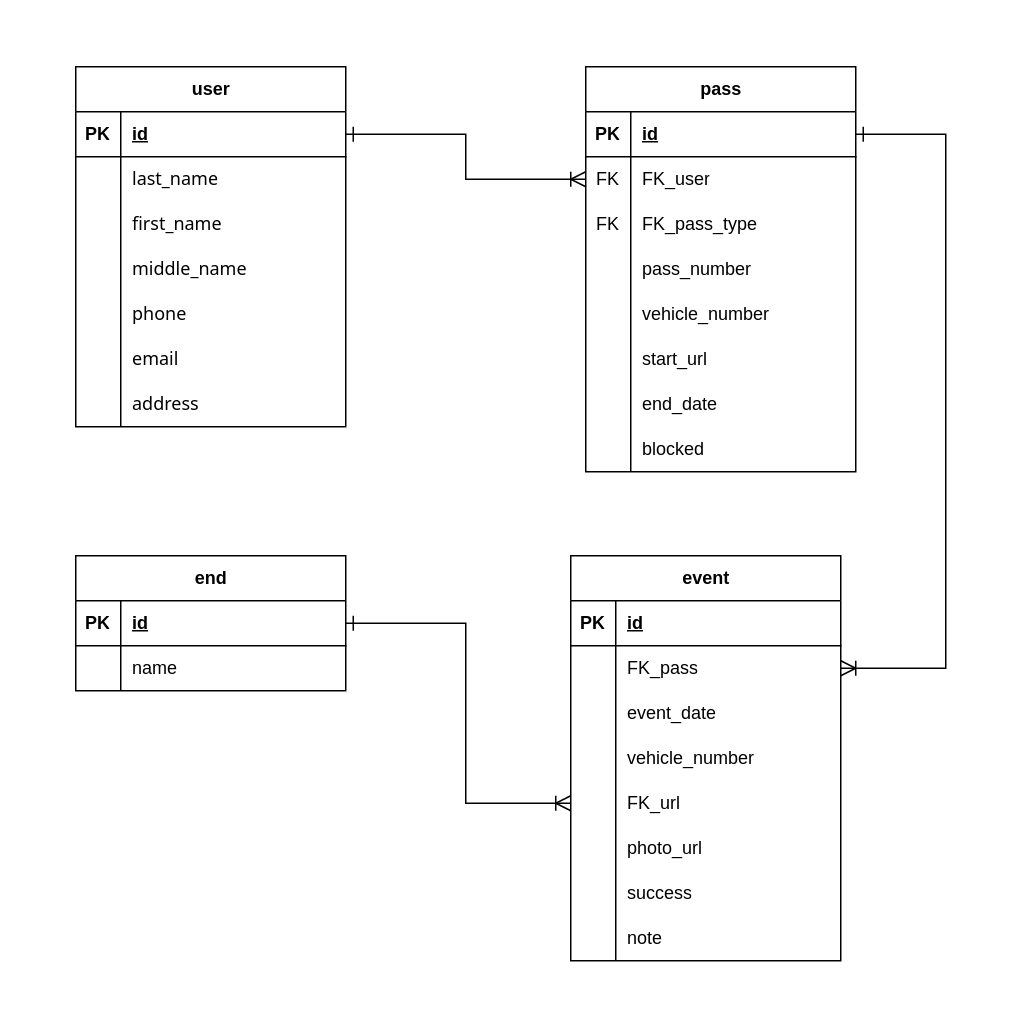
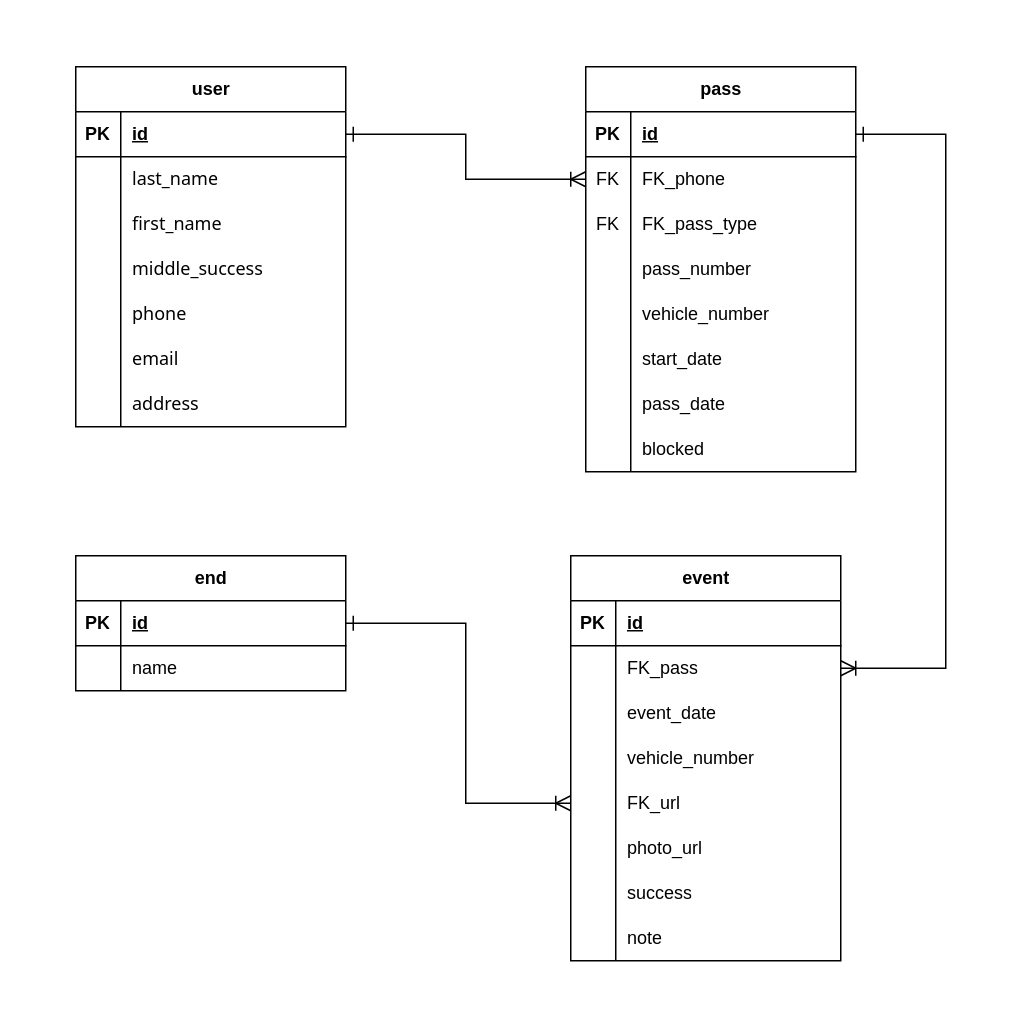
(678, 179) -> (683, 179)
(184, 269) -> (199, 269)
(686, 359) -> (693, 359)
(683, 404) -> (688, 404)
